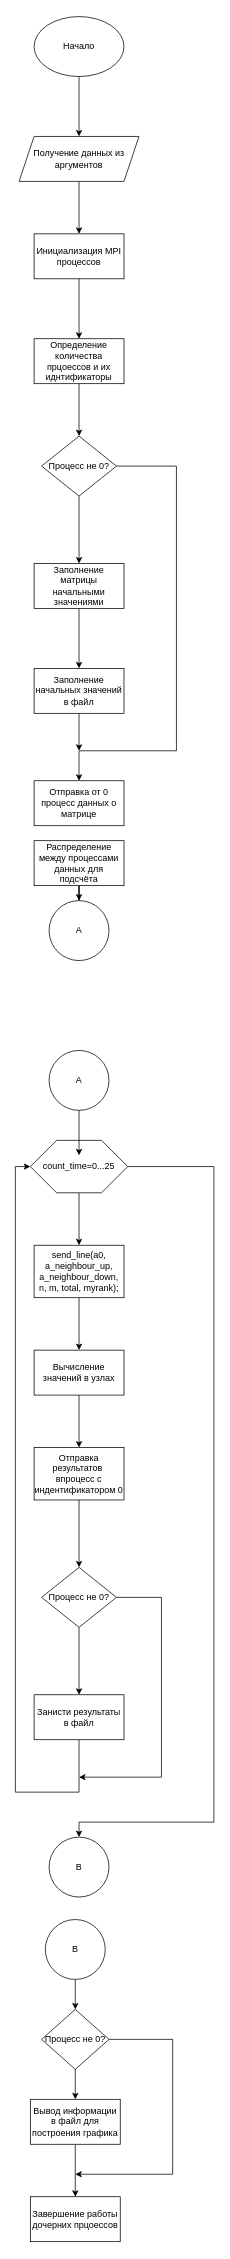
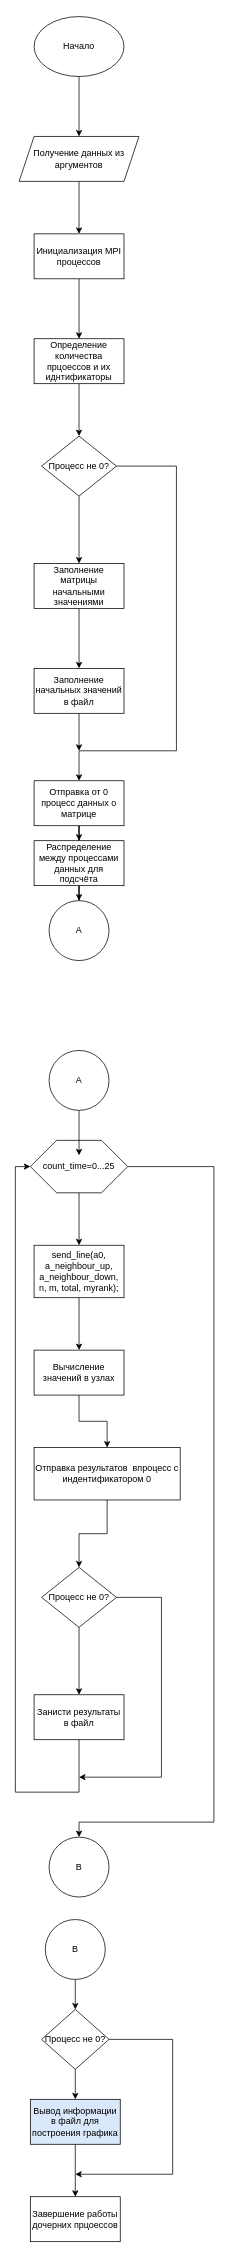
none -> (79, 835)
(79, 1474) -> (107, 1474)
(75, 2123) -> (75, 2123)
